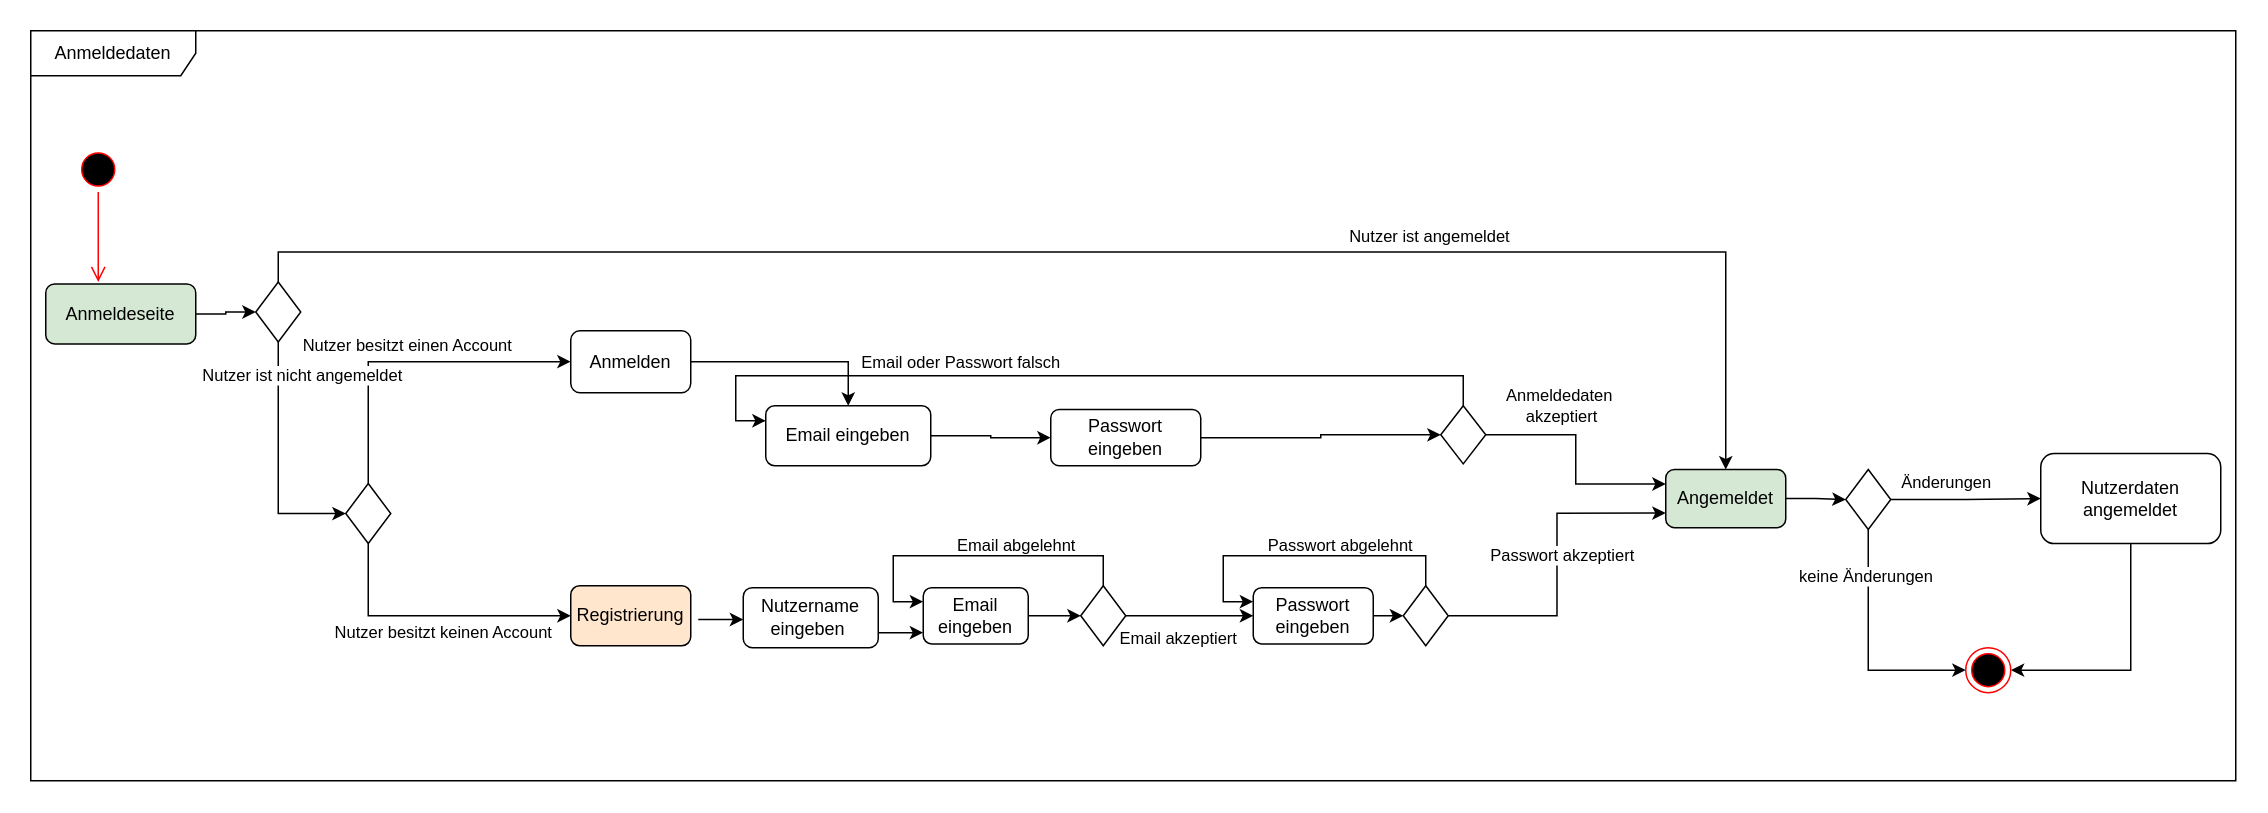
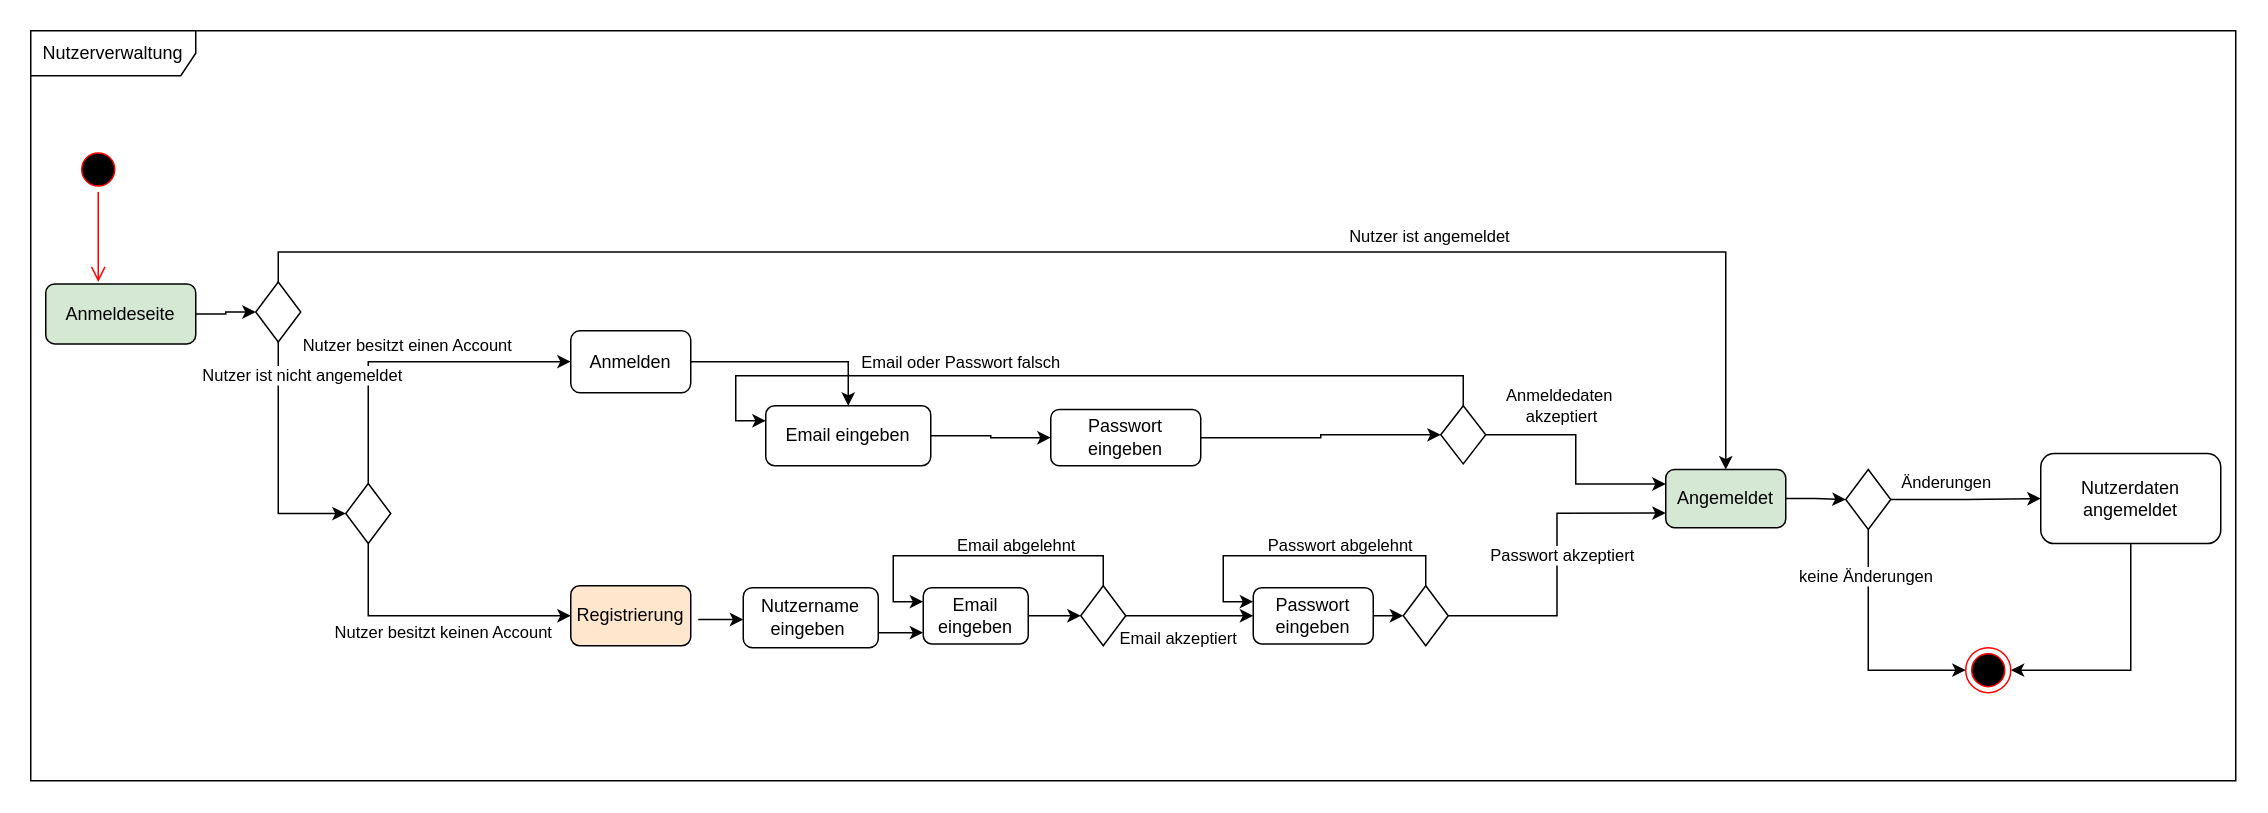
(113, 53) -> (113, 53)
